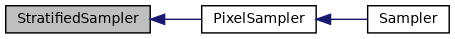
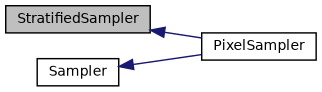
(349, 19) -> (167, 60)
